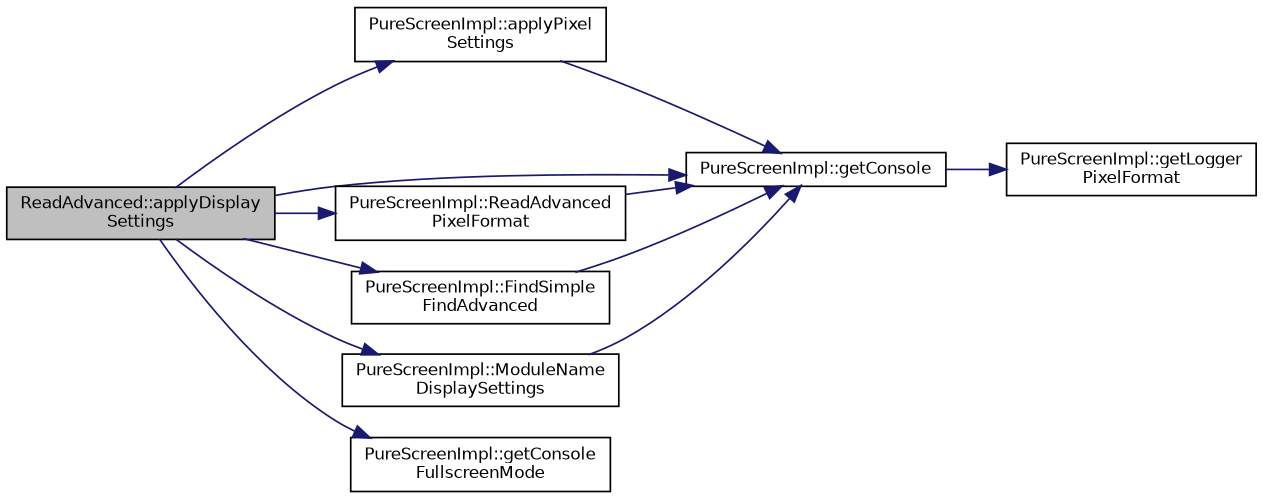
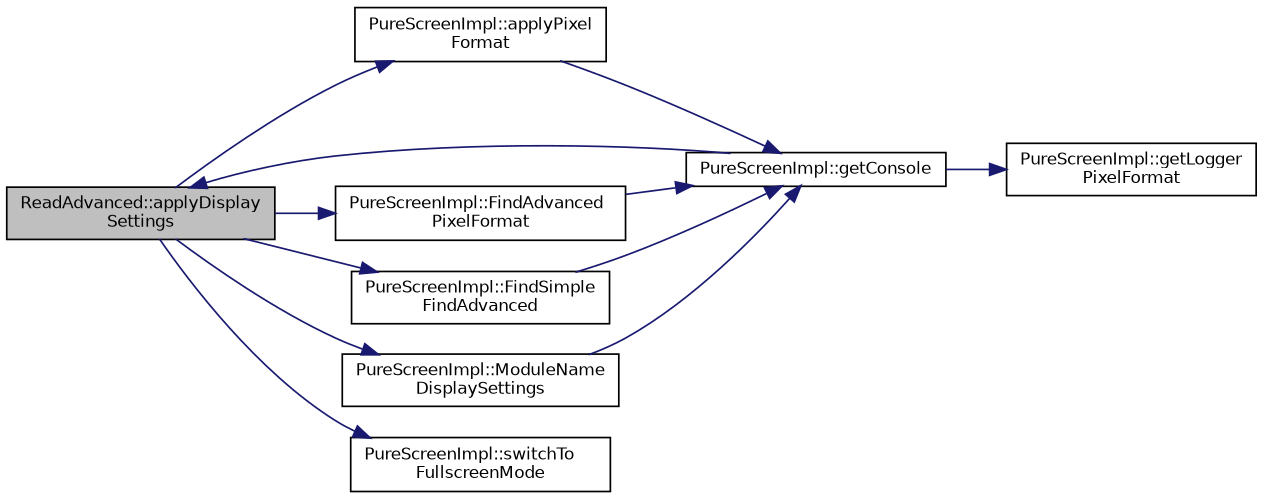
(481, 35) -> (481, 35)
(471, 177) -> (467, 147)
(481, 213) -> (481, 213)
(481, 465) -> (481, 465)
